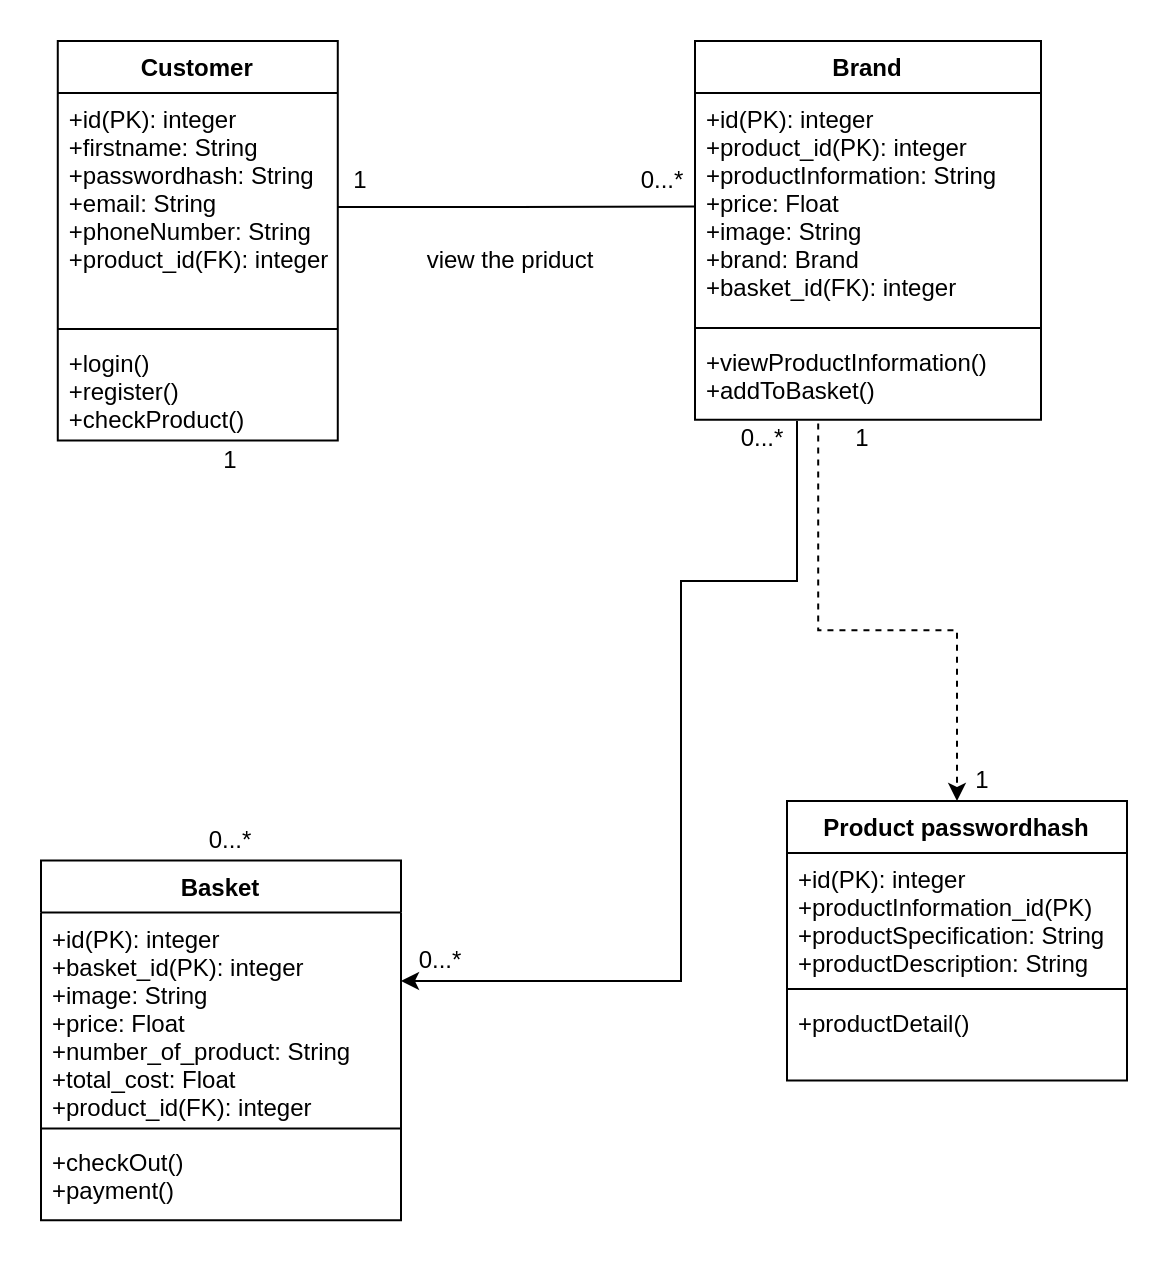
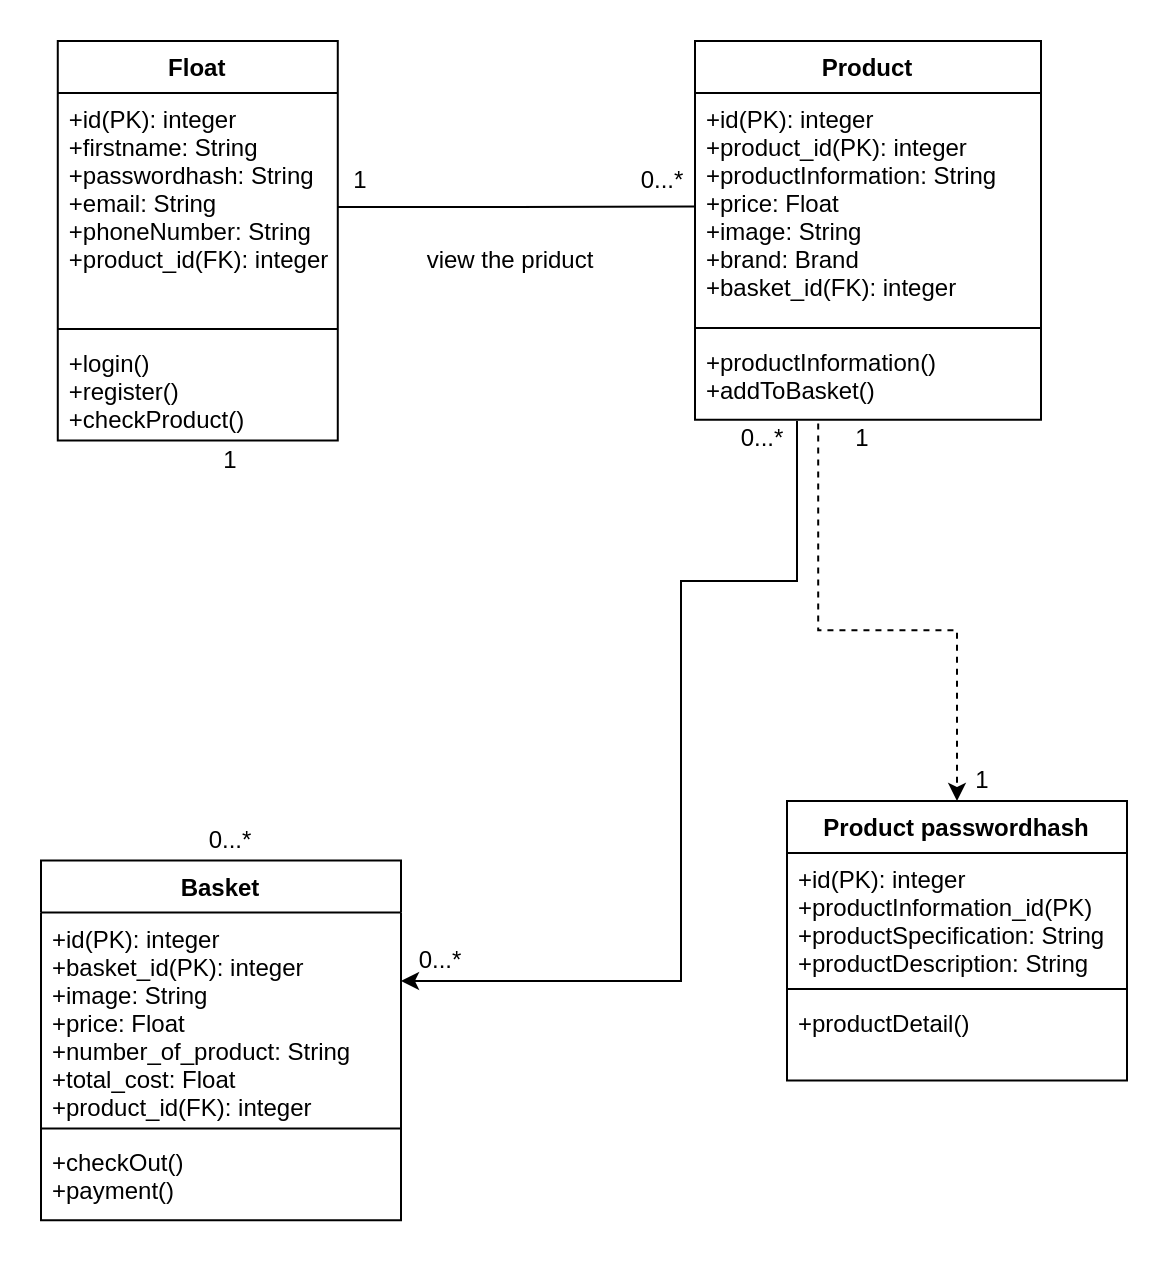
(197, 68) -> (197, 68)
(867, 68) -> (867, 68)
(868, 363) -> (844, 363)
